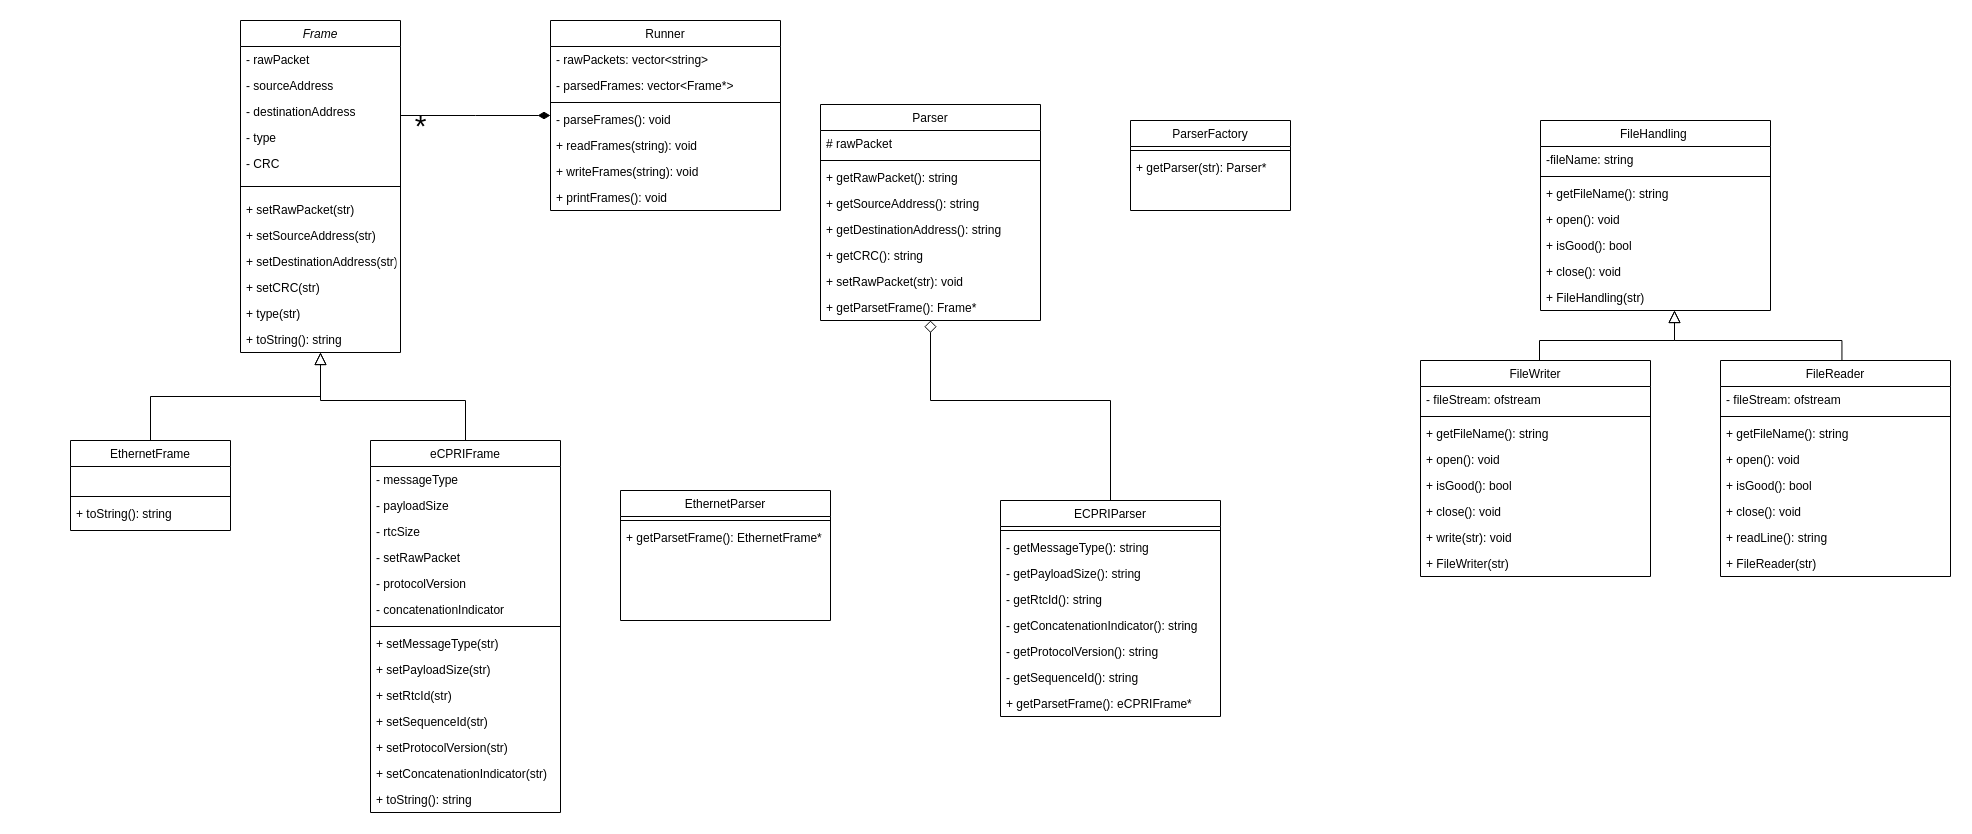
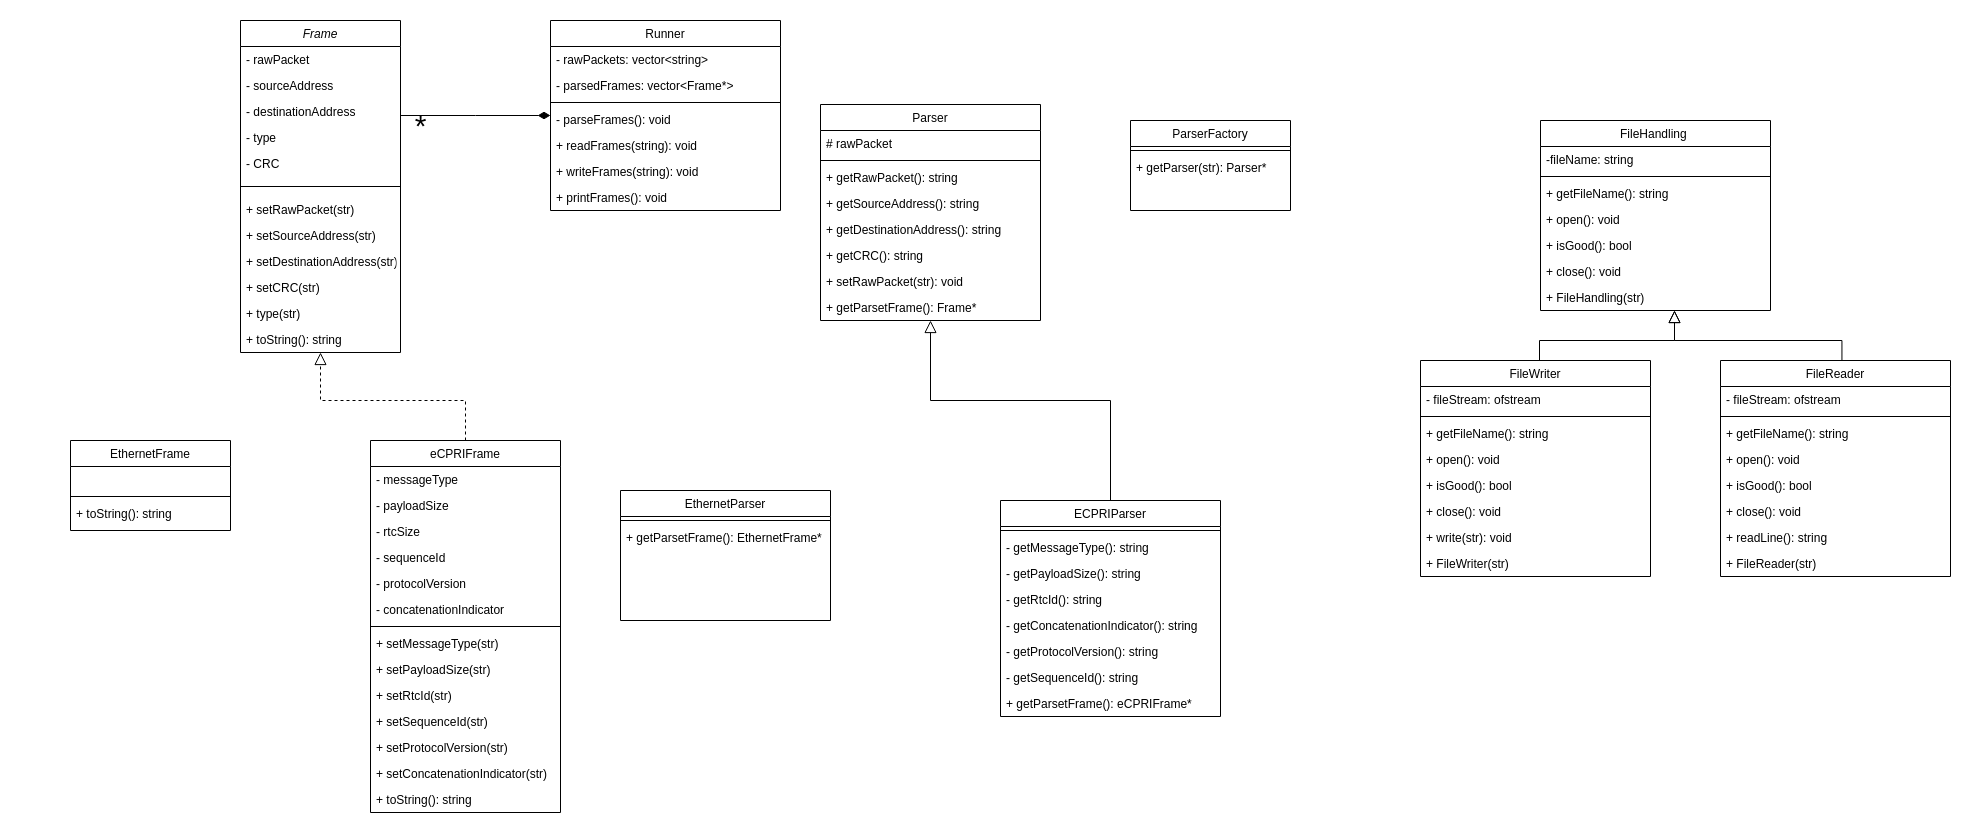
(931, 333) -> (931, 334)
(213, 397) -> none
(412, 401) -> (412, 401)
(421, 558) -> (415, 558)
